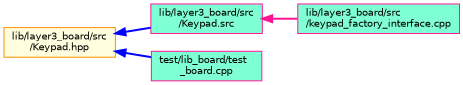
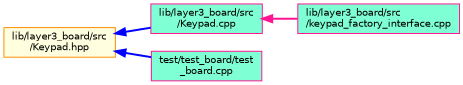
(207, 19) -> (207, 19)
(207, 66) -> (207, 66)
